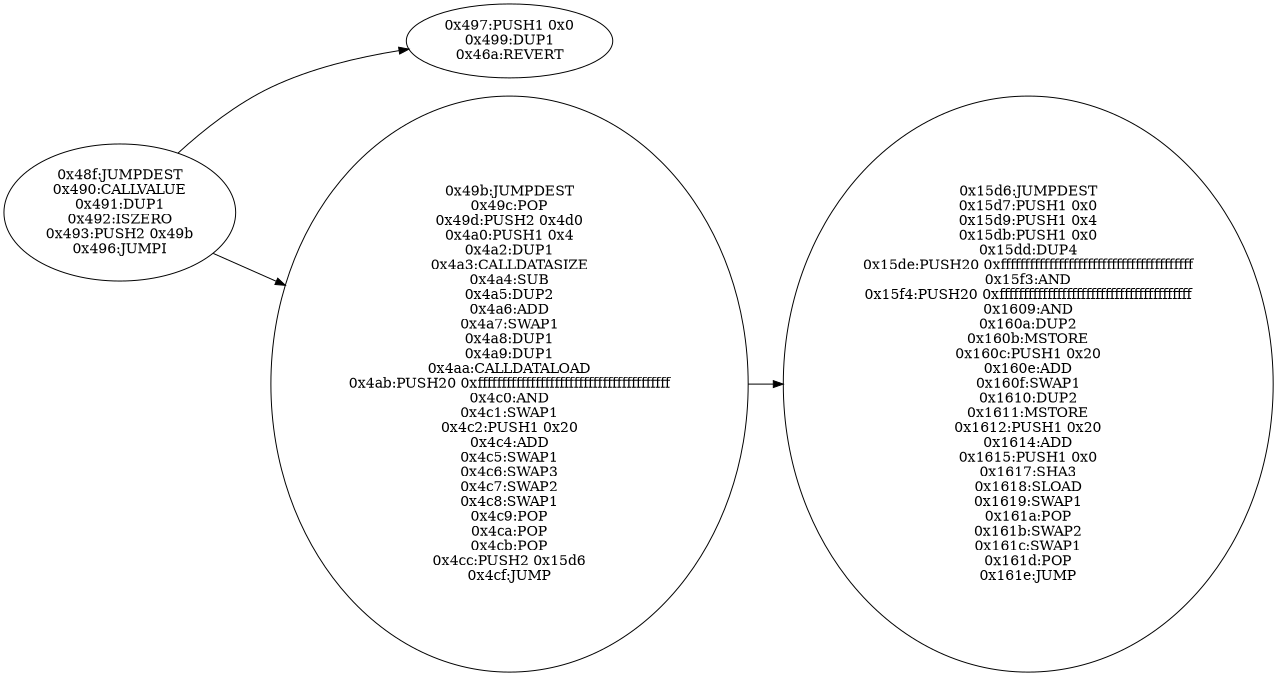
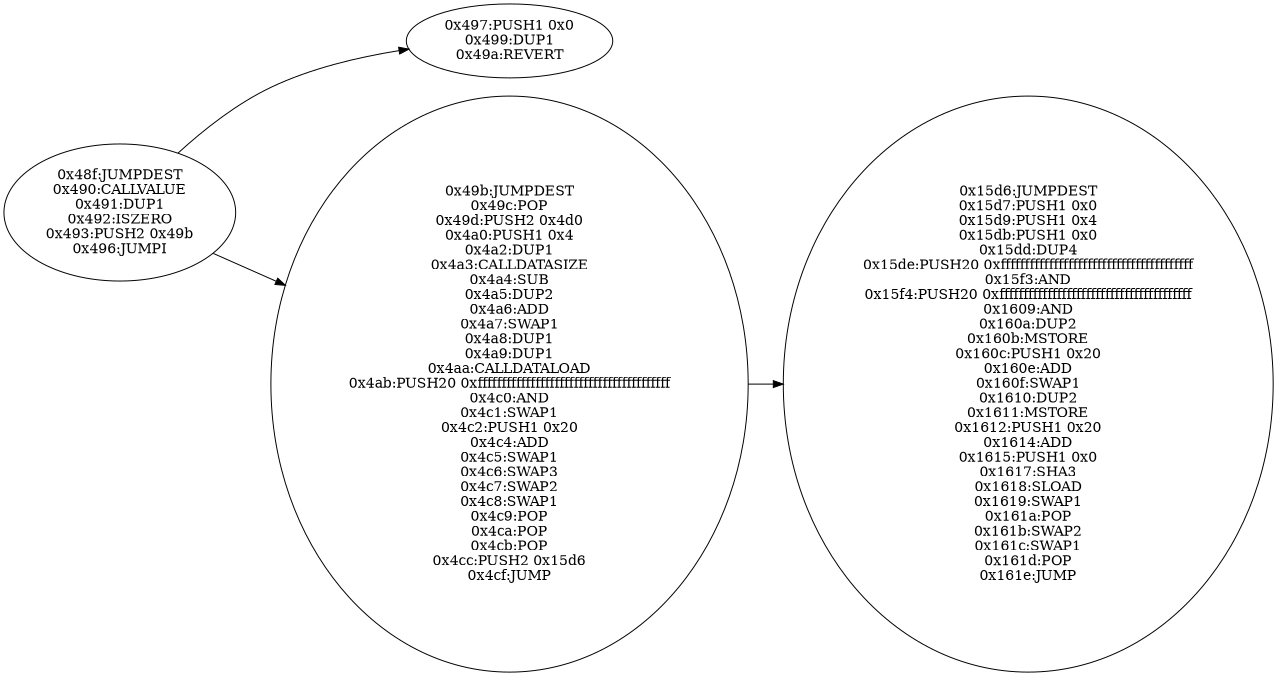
(510, 41) -> (510, 41)
